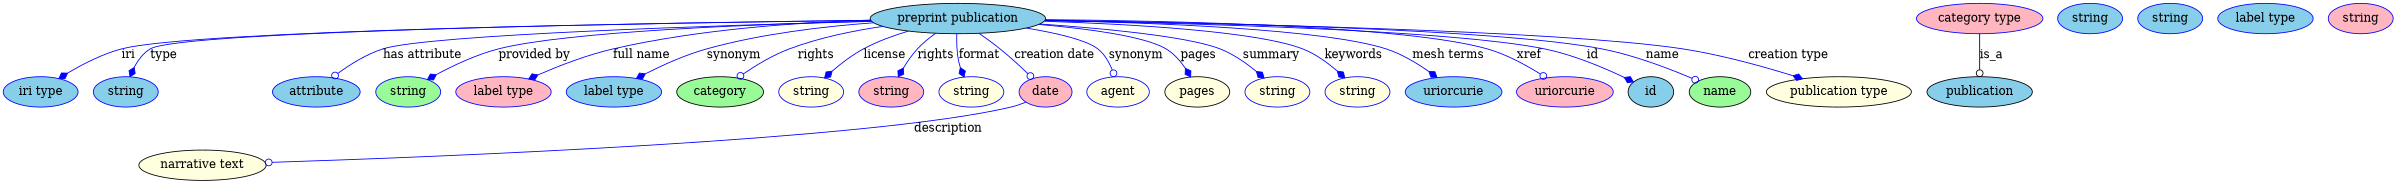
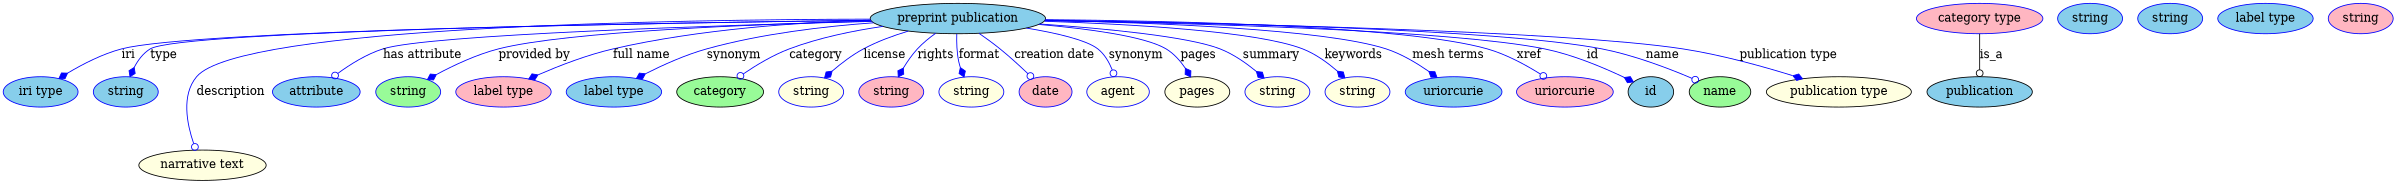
(816, 55) -> (816, 55)
(1788, 55) -> (1788, 55)
(650, 145) -> (364, 38)
